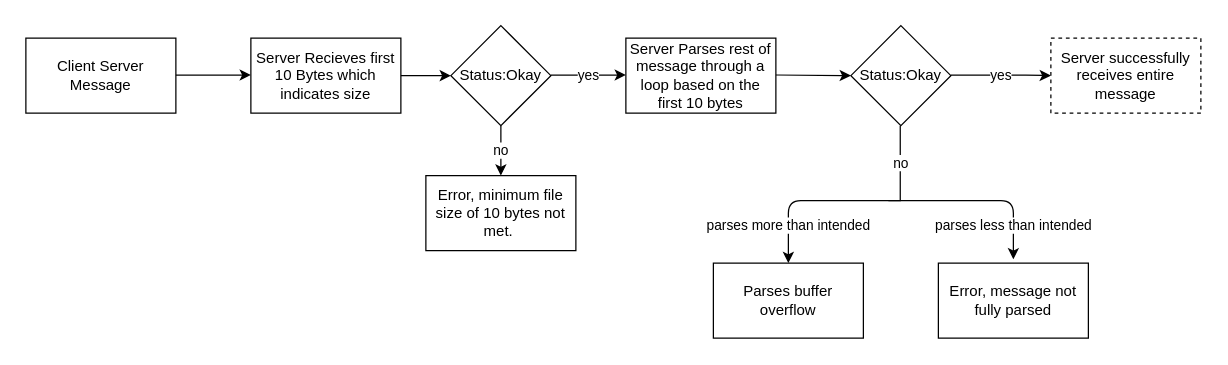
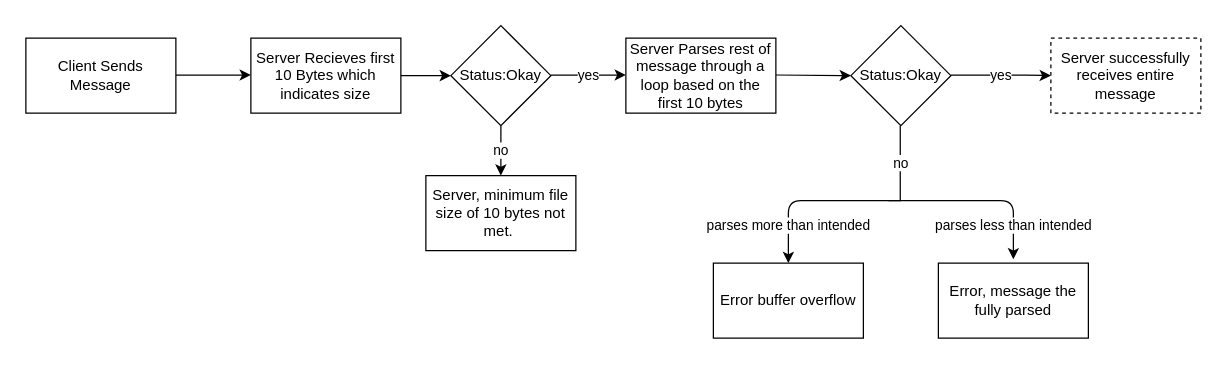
(101, 76) -> (101, 76)
(501, 213) -> (501, 213)
(788, 301) -> (788, 301)
(1013, 301) -> (1013, 301)
